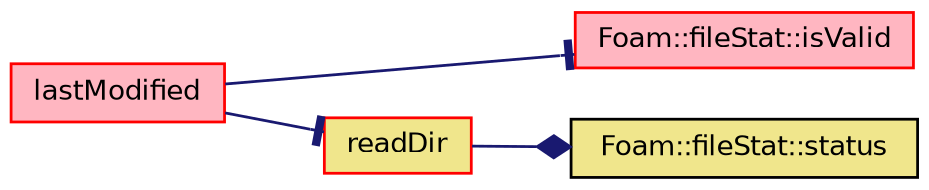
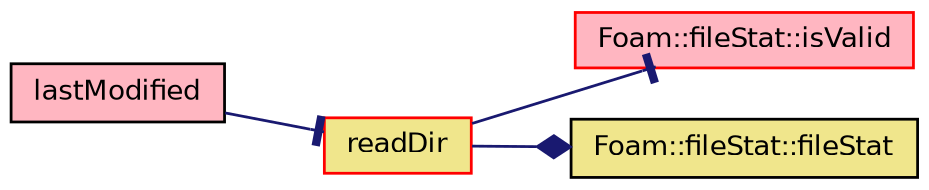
(393, 70) -> (557, 97)
(118, 93) -> (118, 93)
(744, 148) -> (744, 148)
